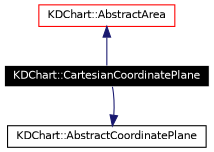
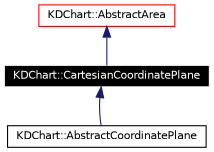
(114, 101) -> (100, 112)
